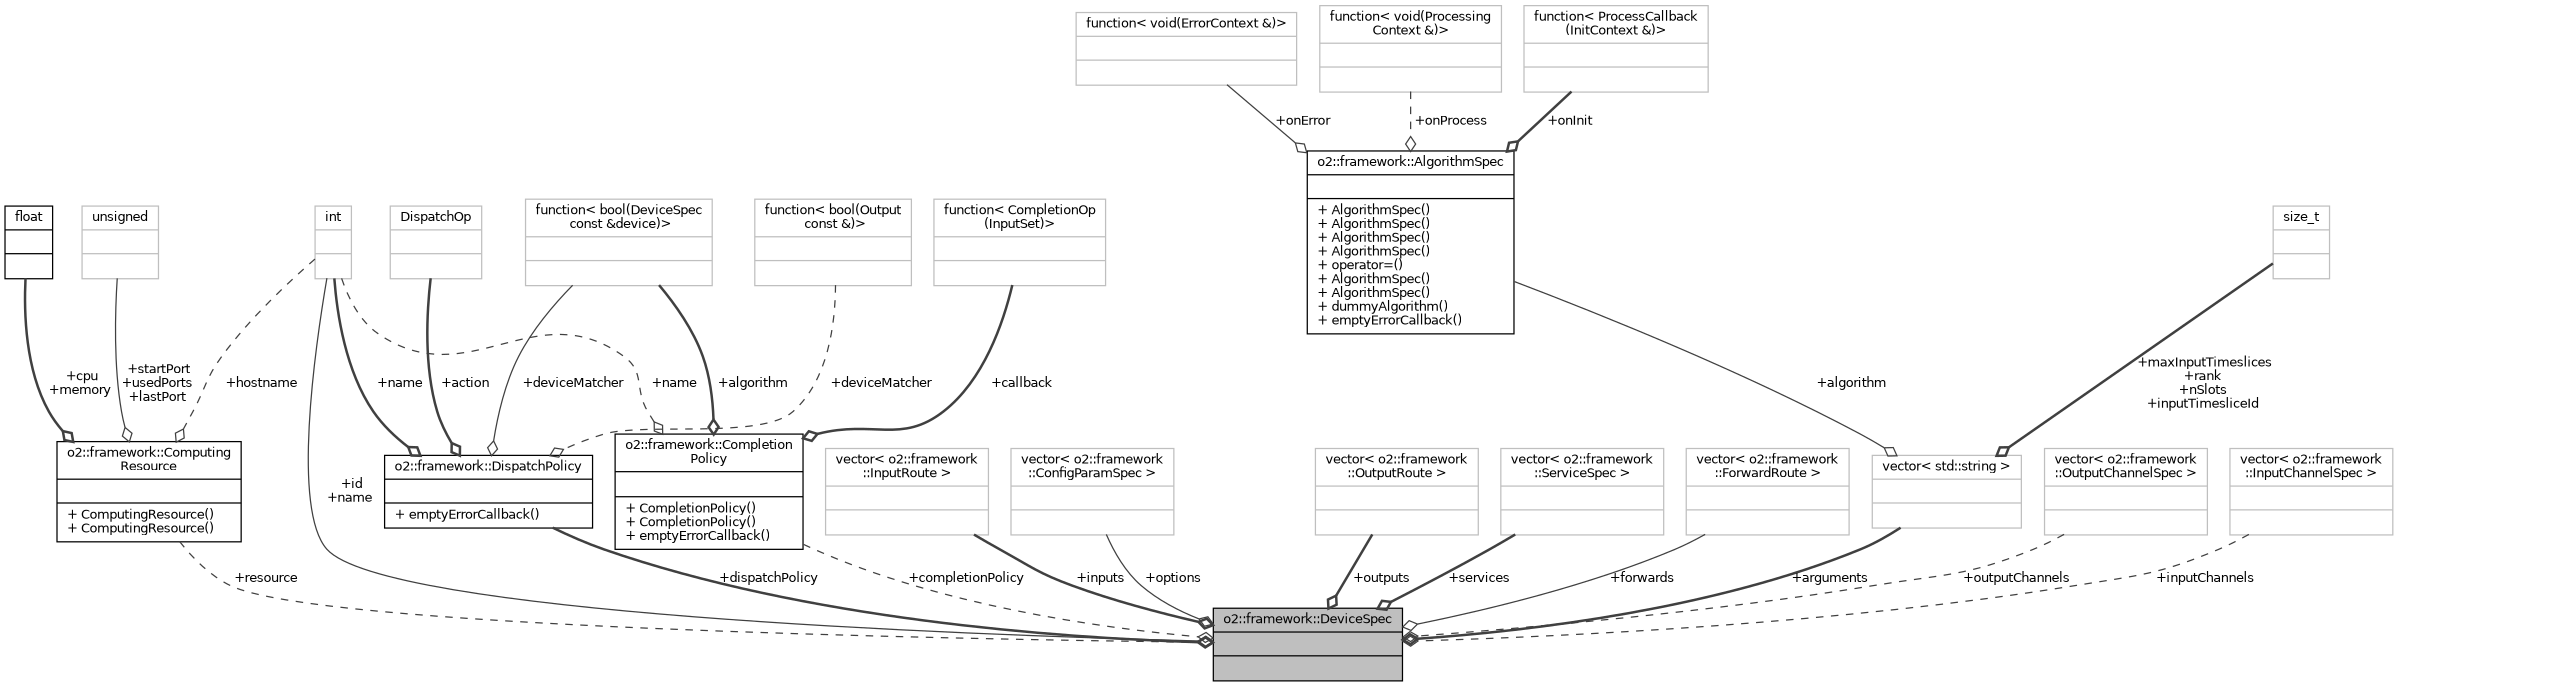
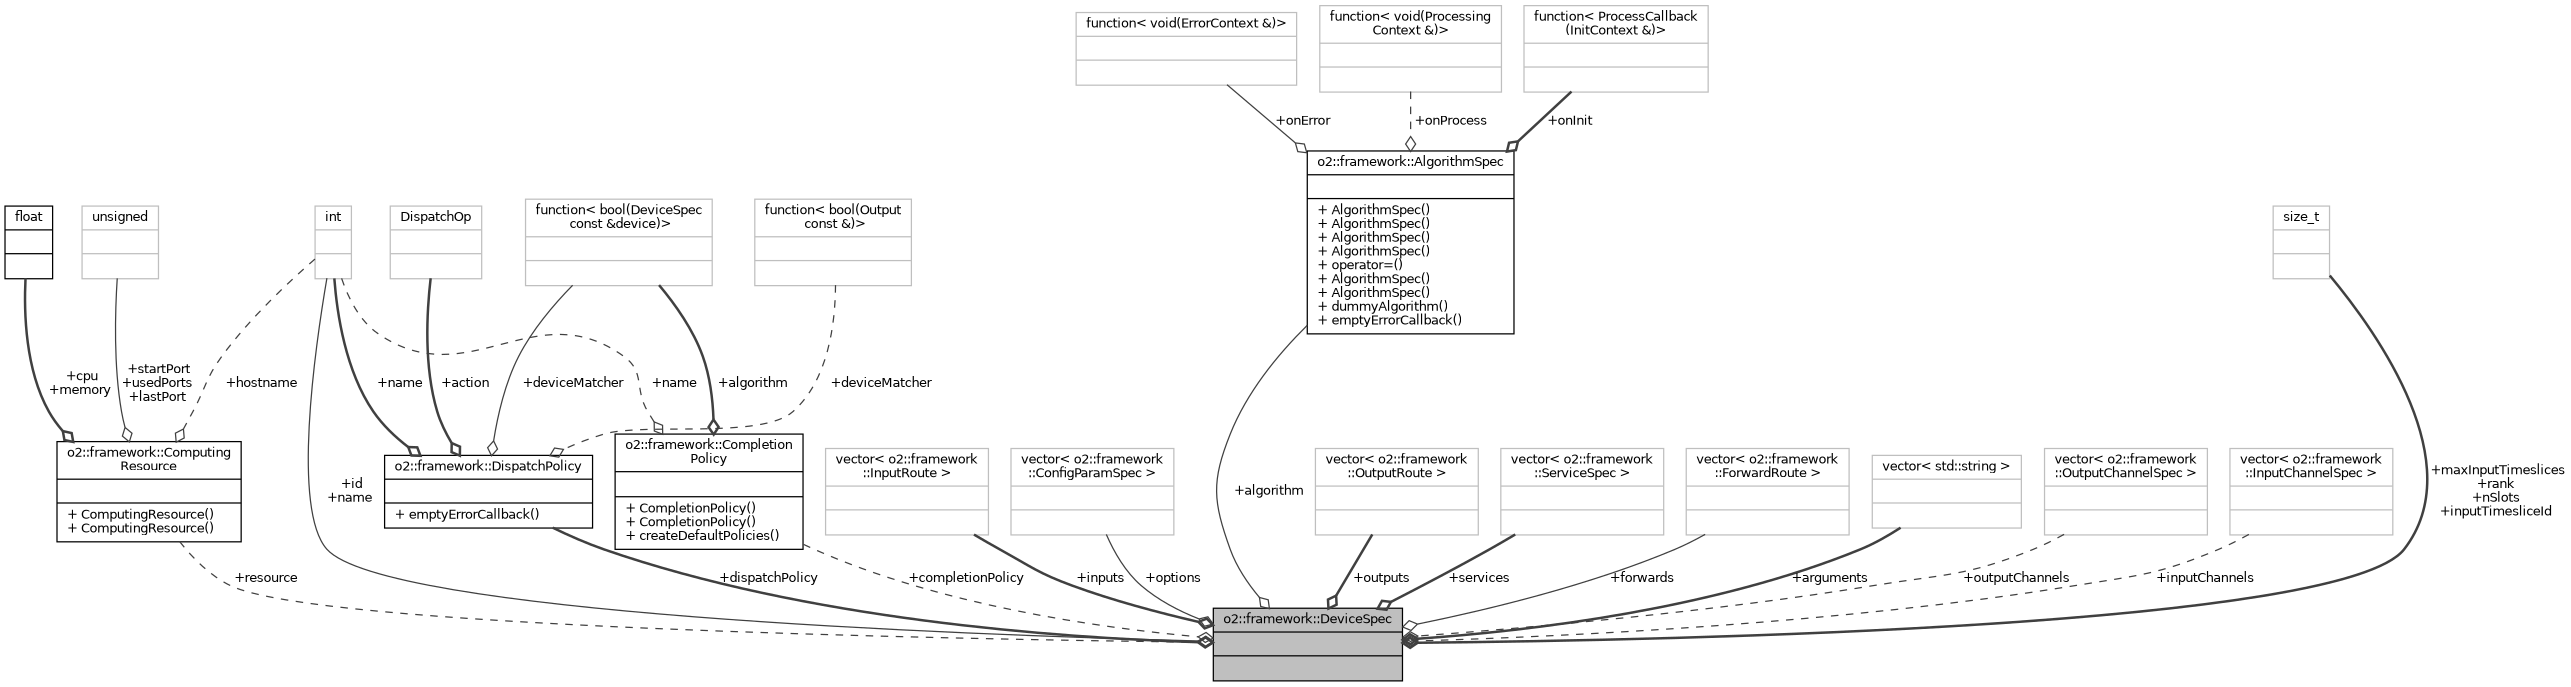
(1020, 242) -> none
(2141, 355) -> (2068, 617)
(1702, 358) -> (1223, 454)
(698, 536) -> (703, 536)
